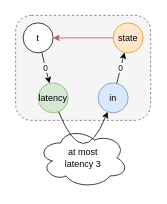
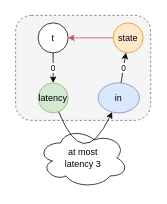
(38, 38) -> (53, 38)
(113, 98) -> (119, 98)
